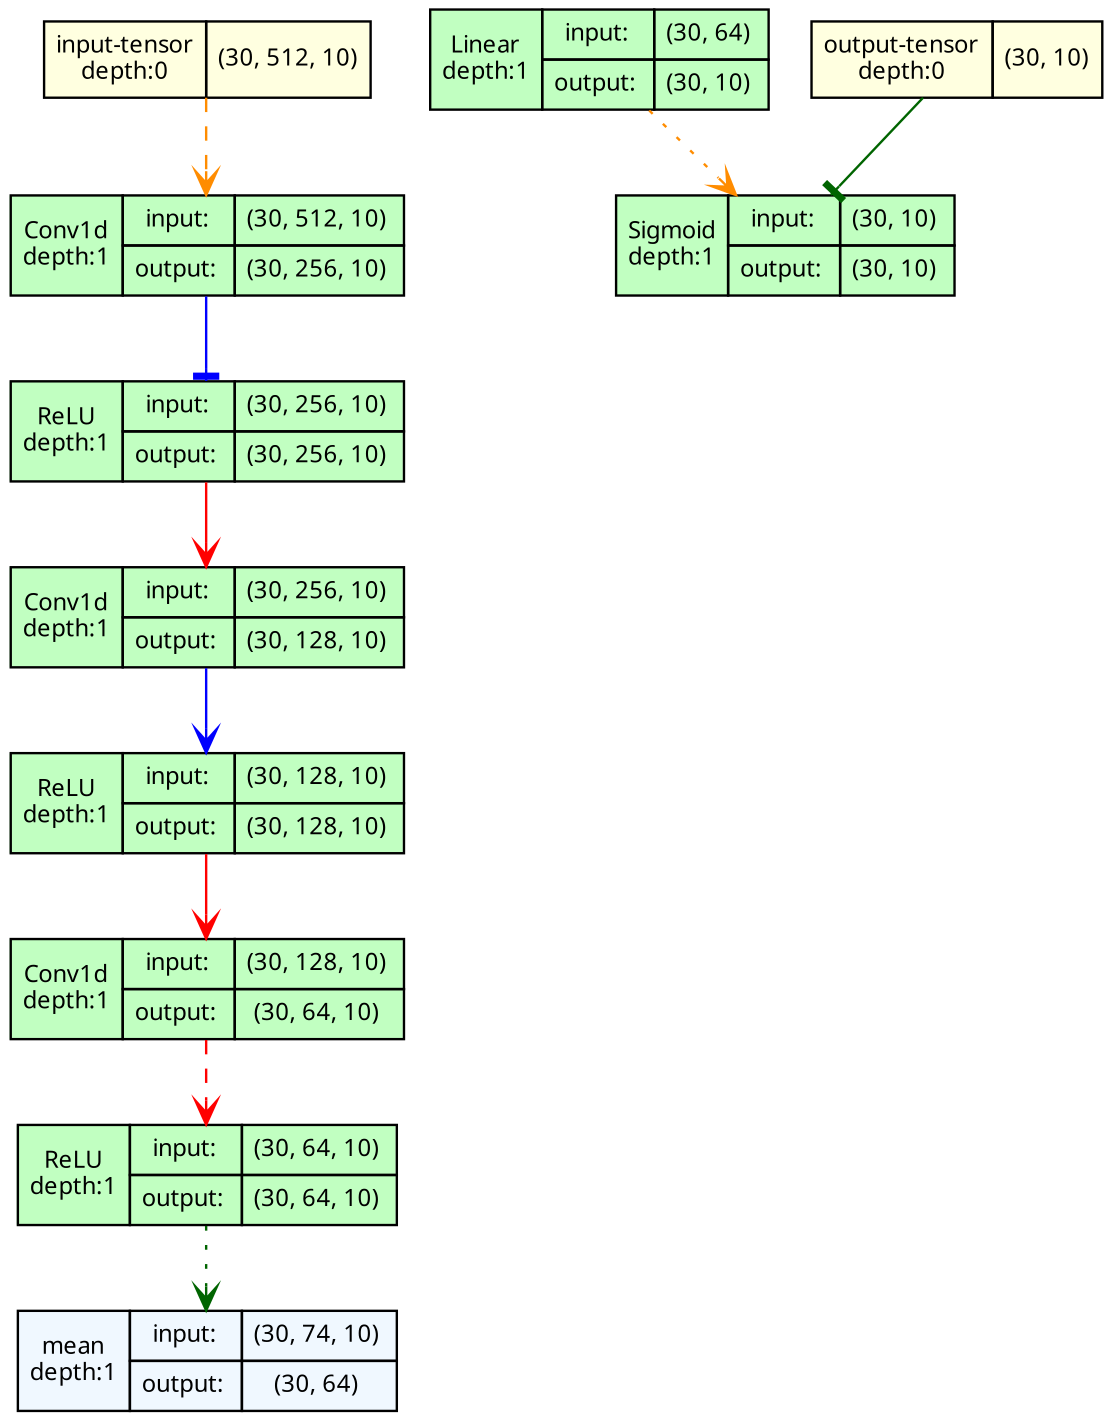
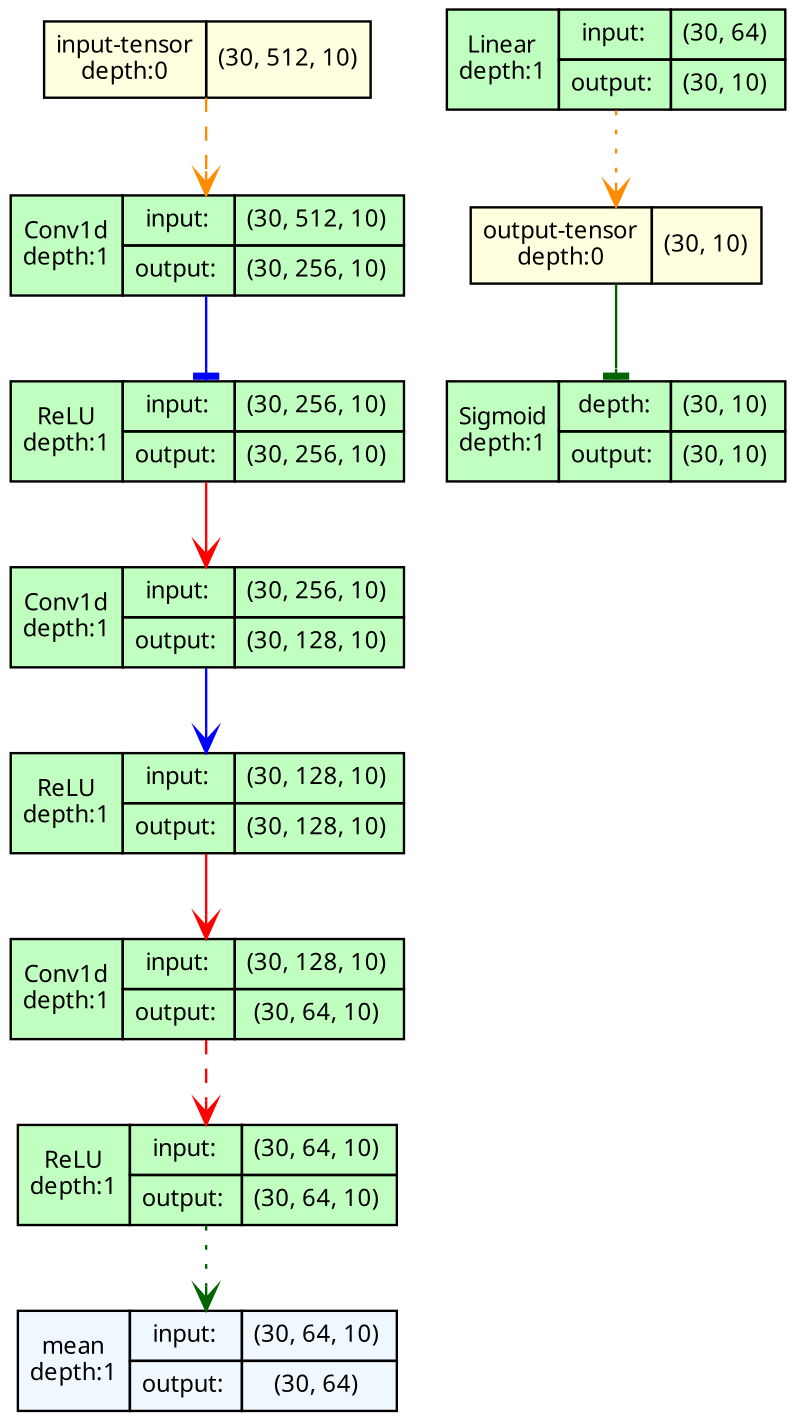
(684, 144) -> (616, 147)
(784, 219) -> (615, 405)
(319, 1335) -> (319, 1335)
